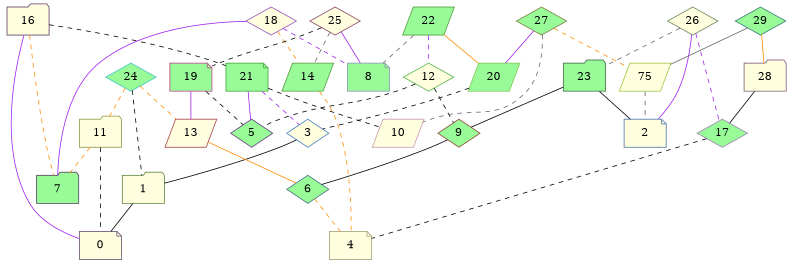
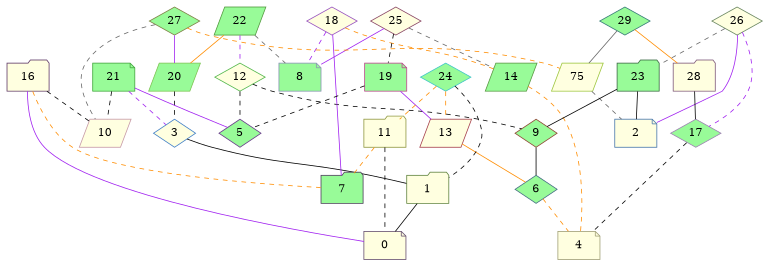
(130, 39) -> (68, 106)
